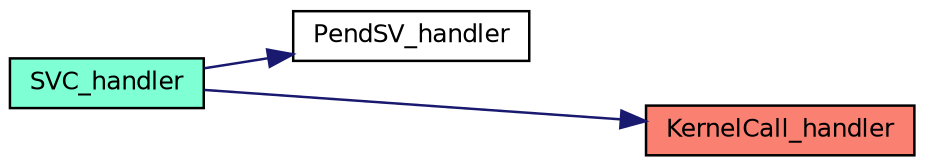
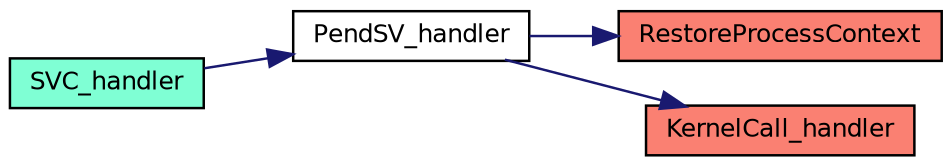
none -> (780, 36)
(412, 105) -> (583, 80)
